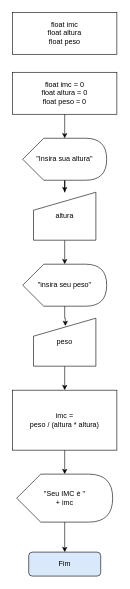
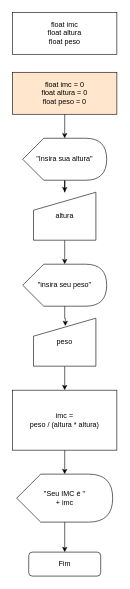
(65, 93) -> (65, 93)
(65, 564) -> (65, 564)
